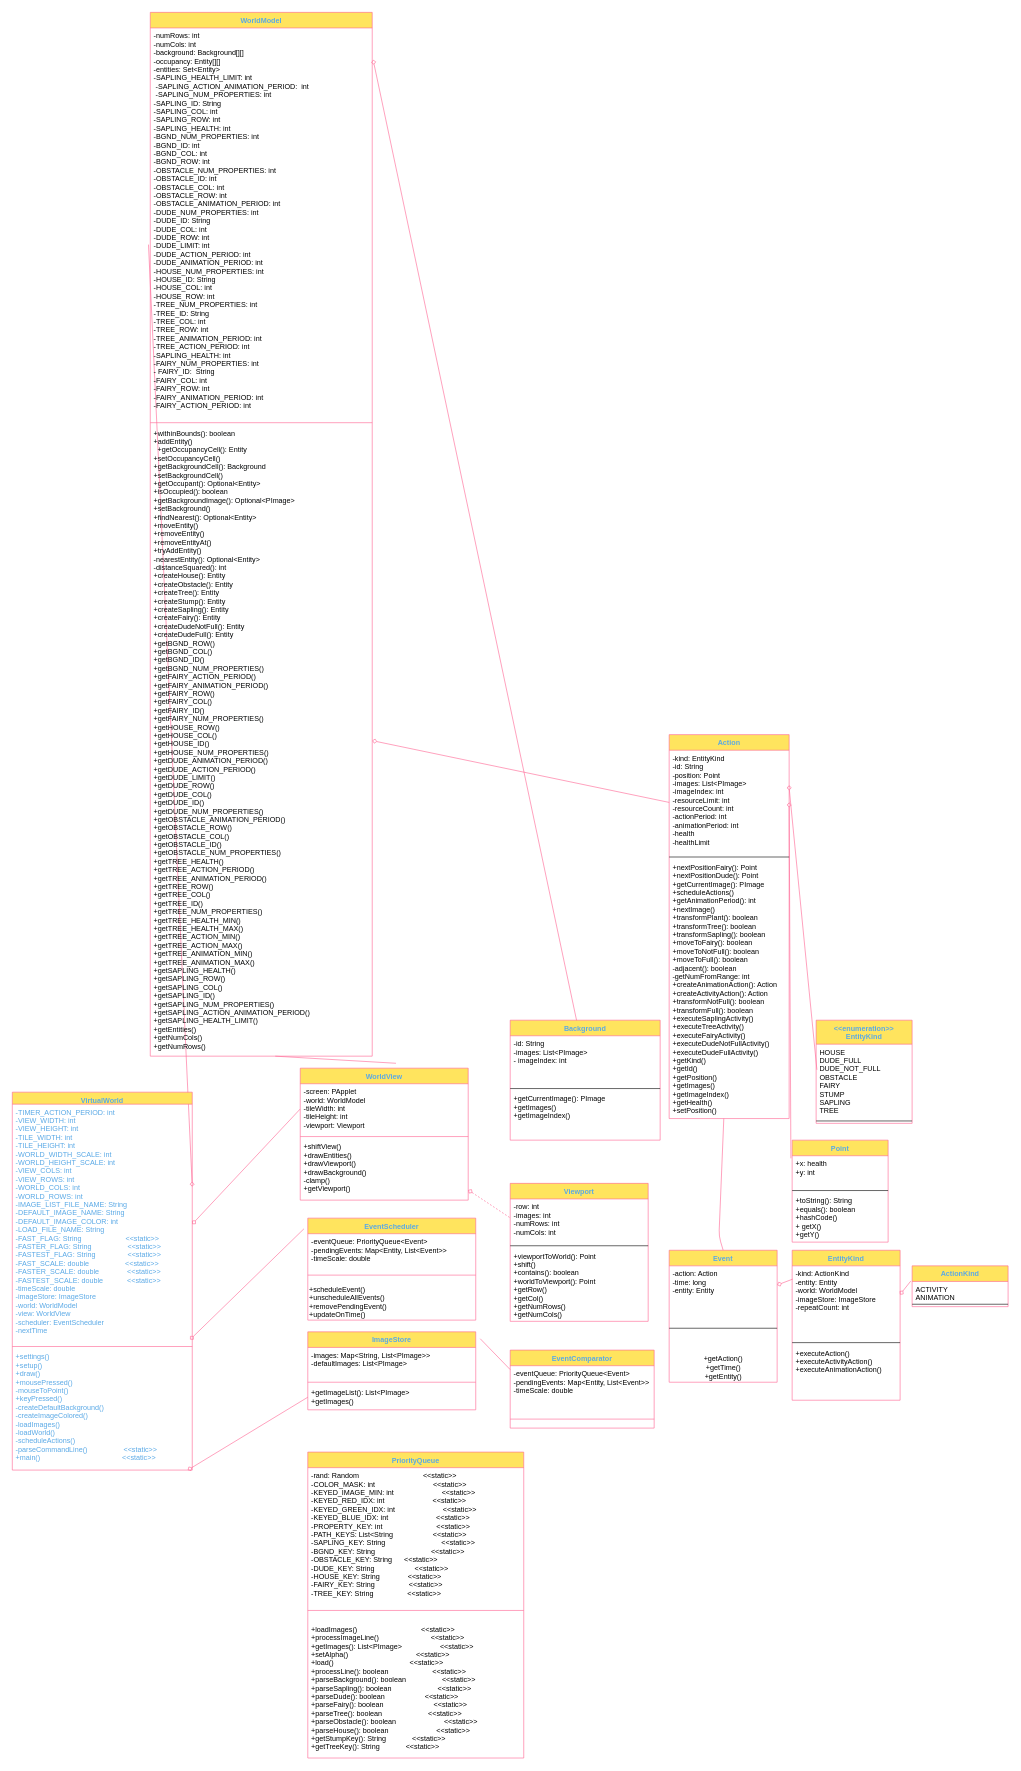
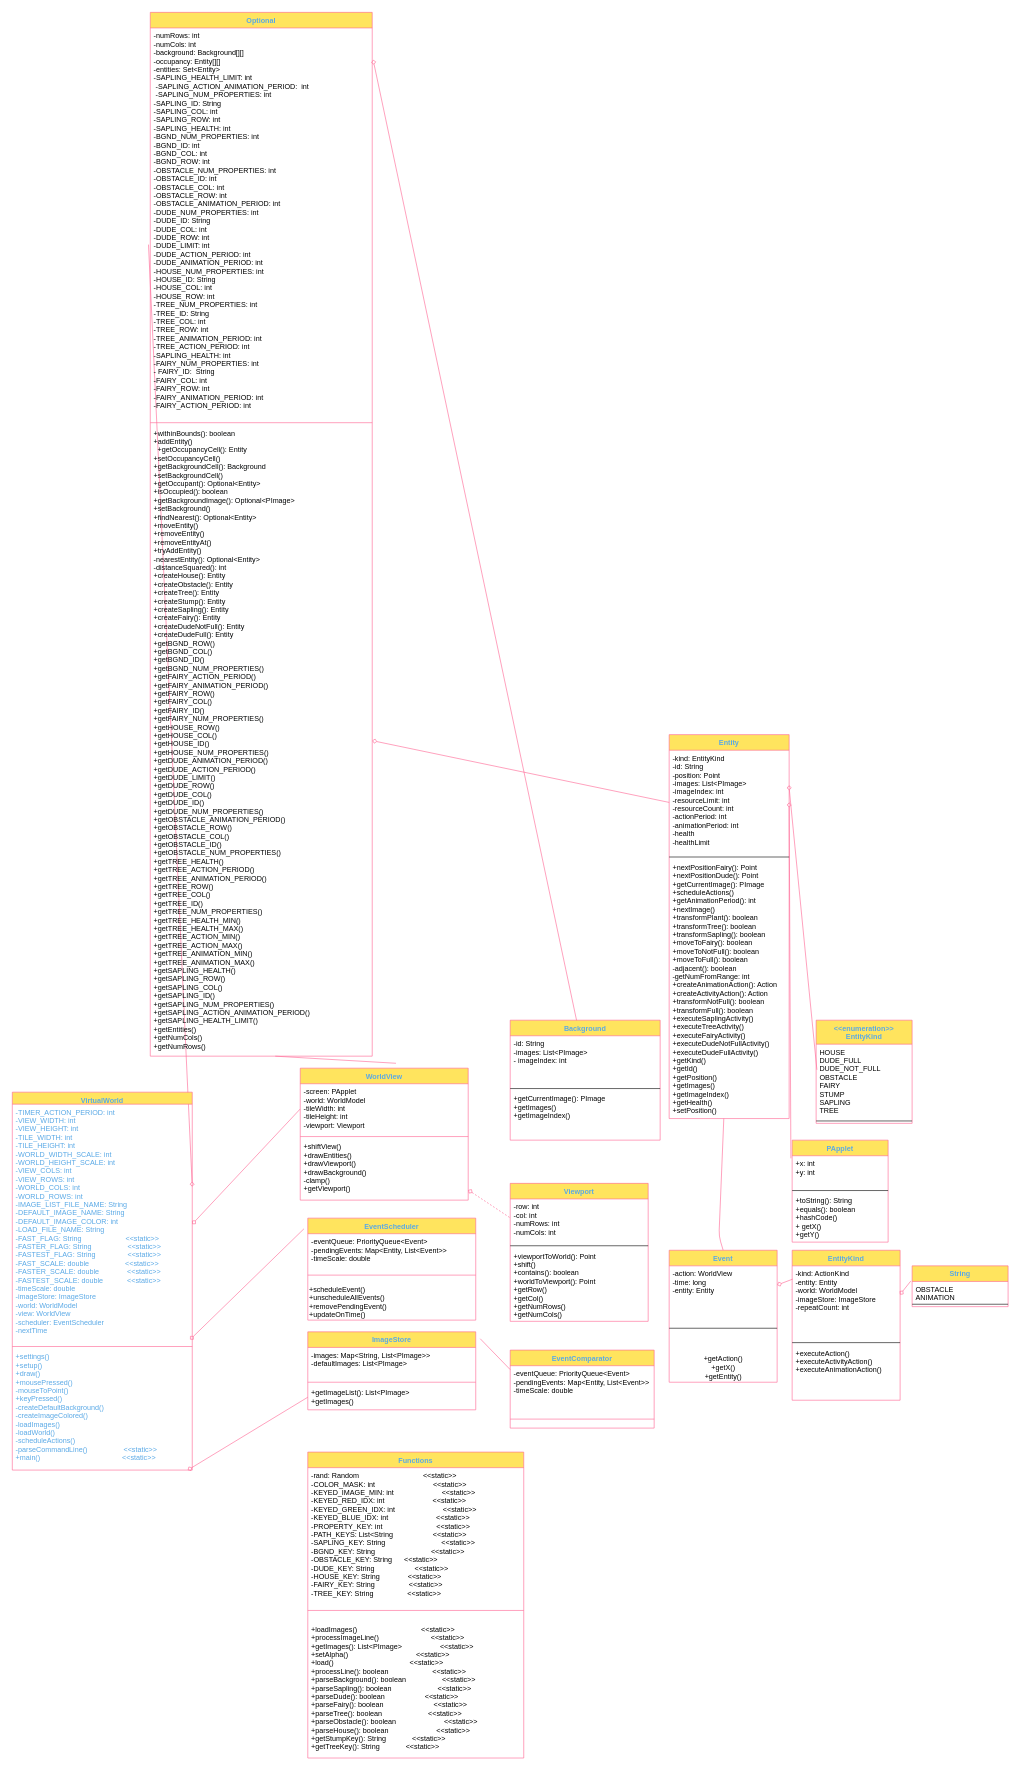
(261, 20) -> (261, 20)
(729, 743) -> (729, 743)
(840, 1148) -> (840, 1148)
(813, 1164) -> (807, 1164)
(529, 1207) -> (529, 1207)
(699, 1274) -> (704, 1274)
(960, 1274) -> (960, 1274)
(932, 1290) -> (932, 1290)
(724, 1368) -> (724, 1368)
(416, 1460) -> (416, 1460)
